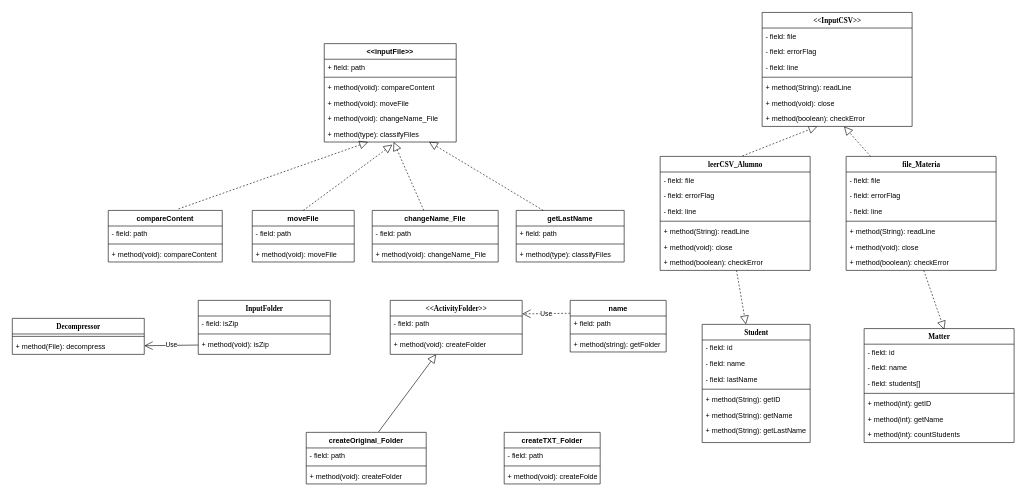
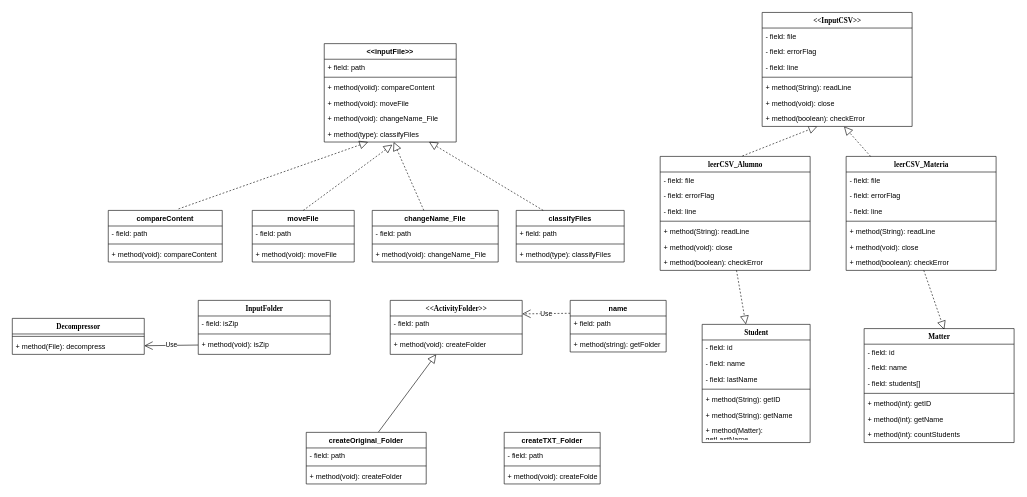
(922, 165) -> (922, 165)
(570, 218) -> (570, 218)
(757, 436) -> (757, 436)
